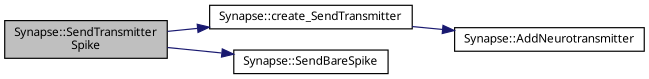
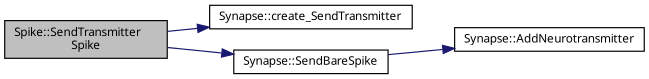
(427, 28) -> (415, 52)
(86, 39) -> (86, 39)
